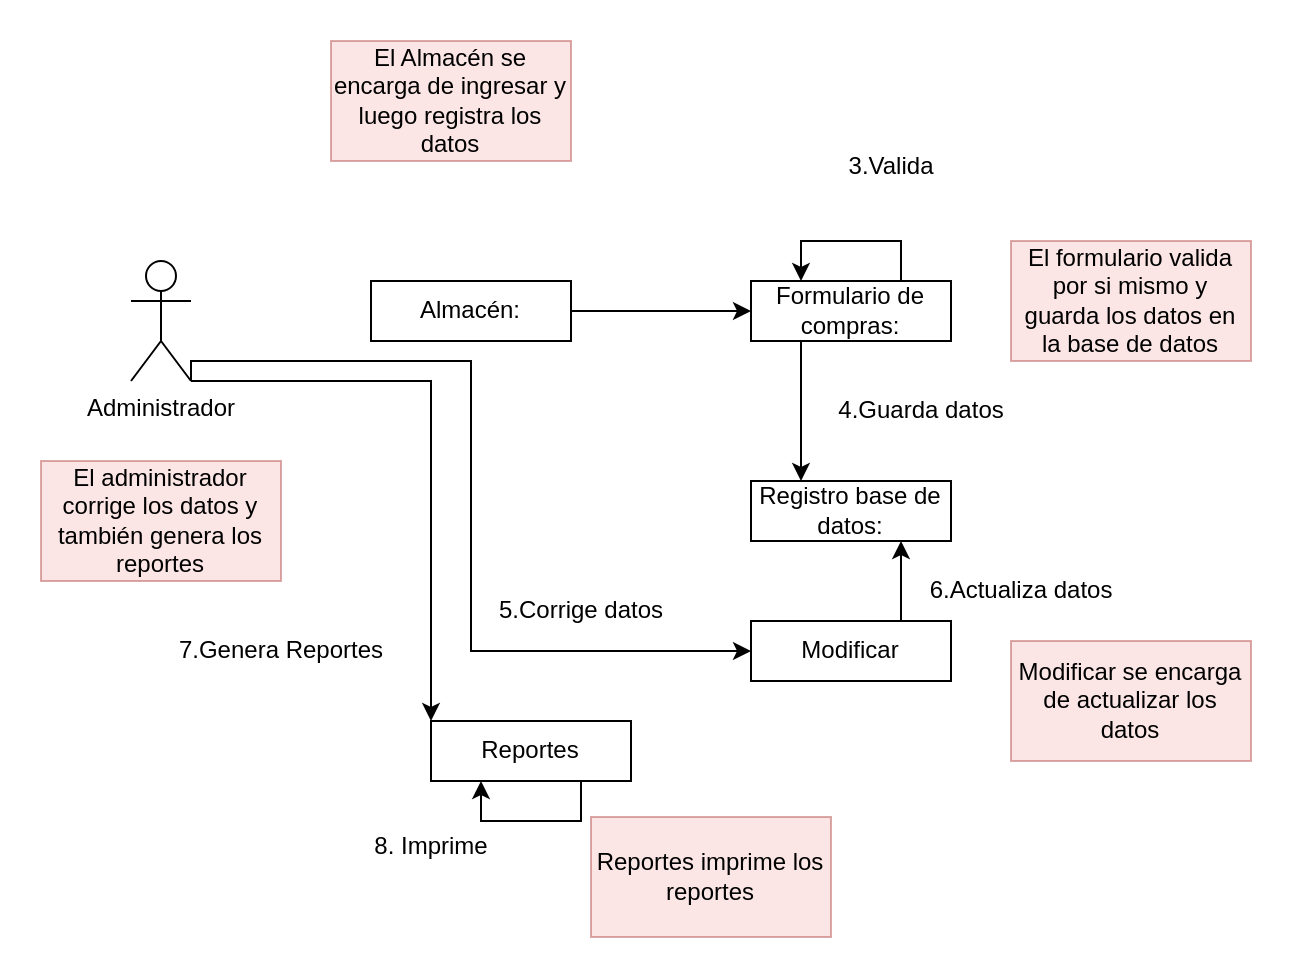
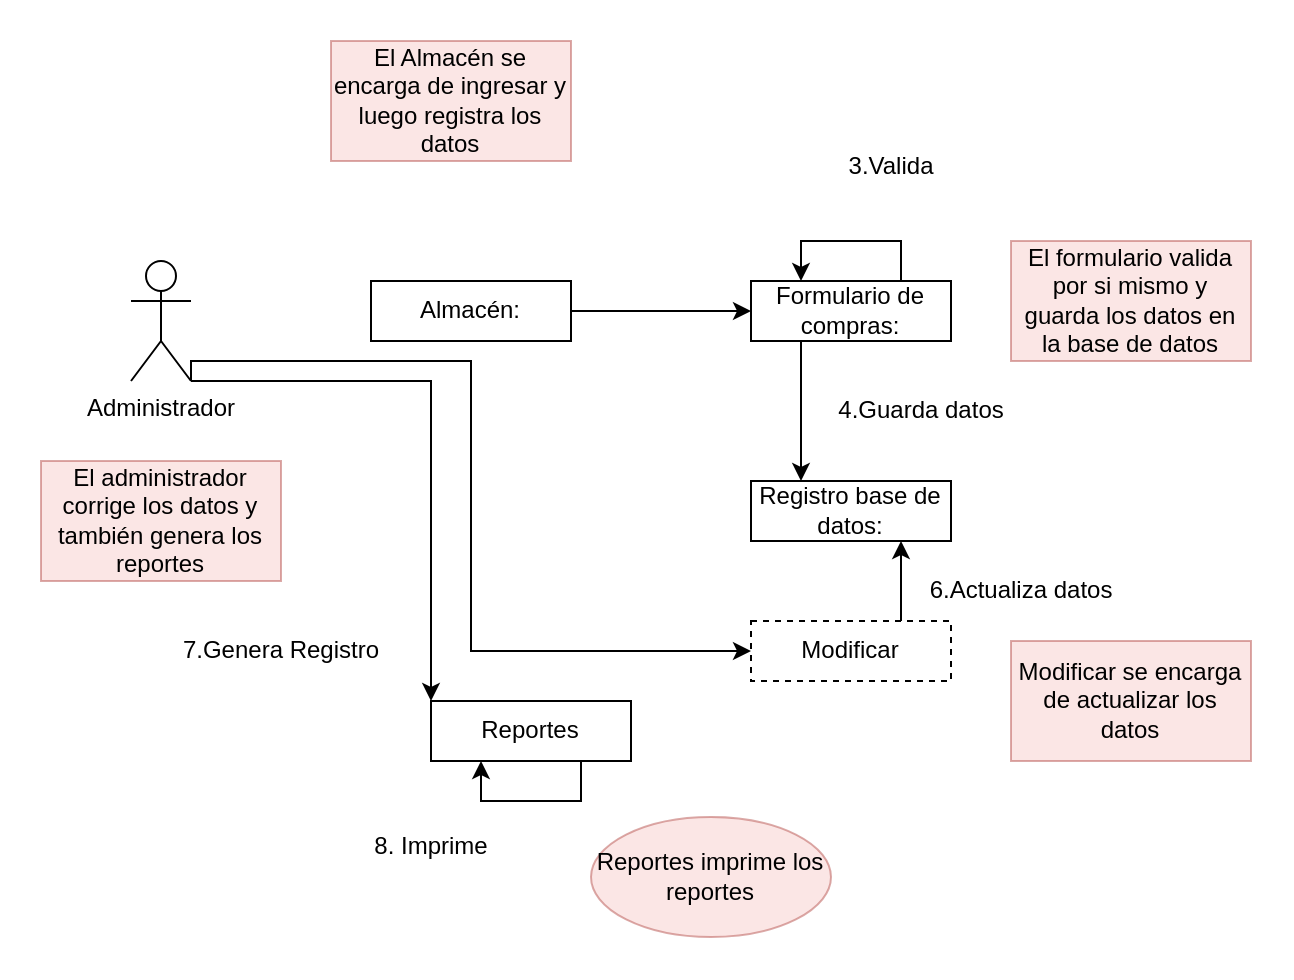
(581, 611) -> none
(282, 651) -> (282, 651)
(851, 651) -> (851, 651)
(531, 751) -> (531, 731)
(711, 877) -> (711, 877)
